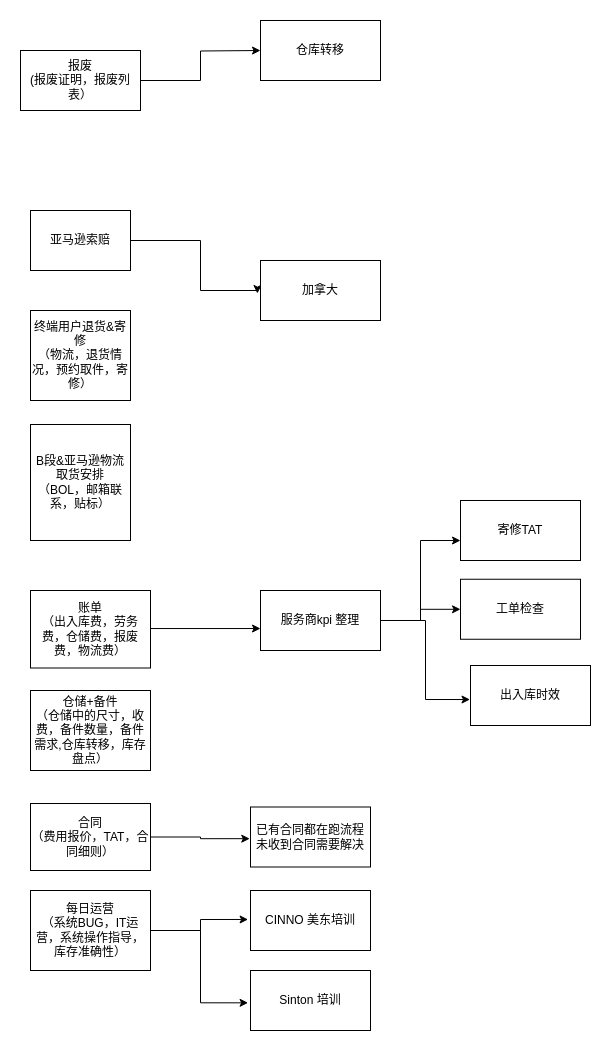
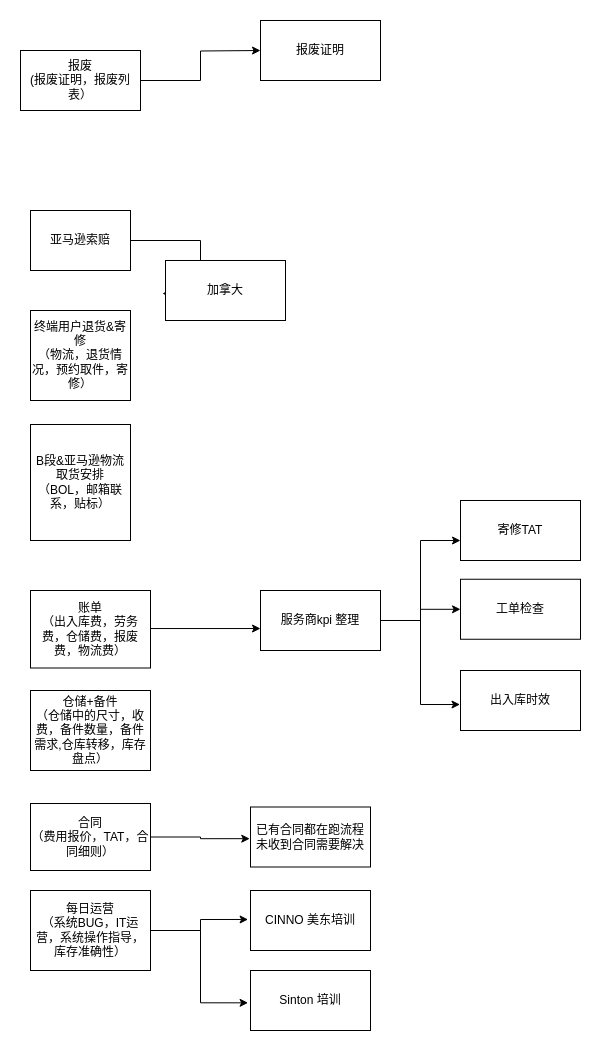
(321, 51) -> (321, 51)
(321, 291) -> (226, 291)
(531, 696) -> (521, 701)
